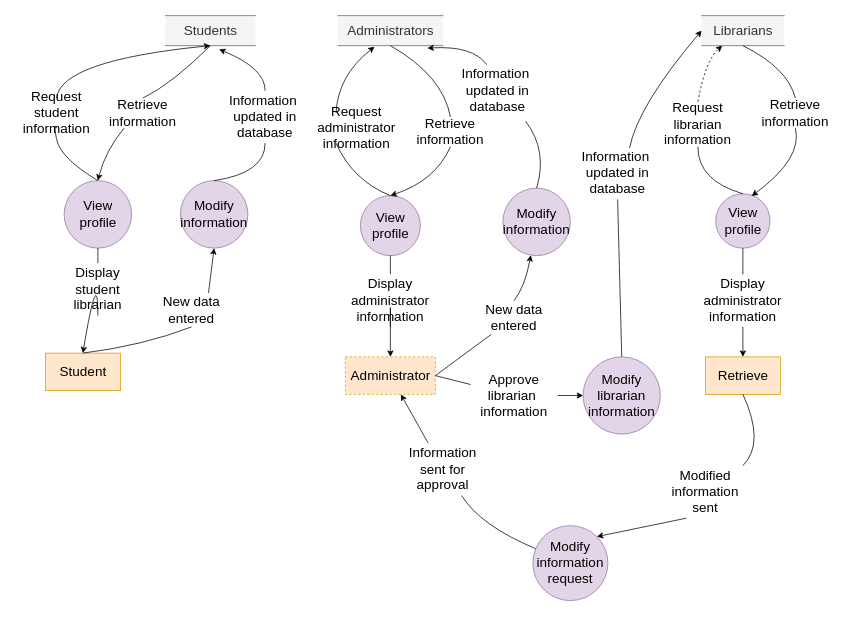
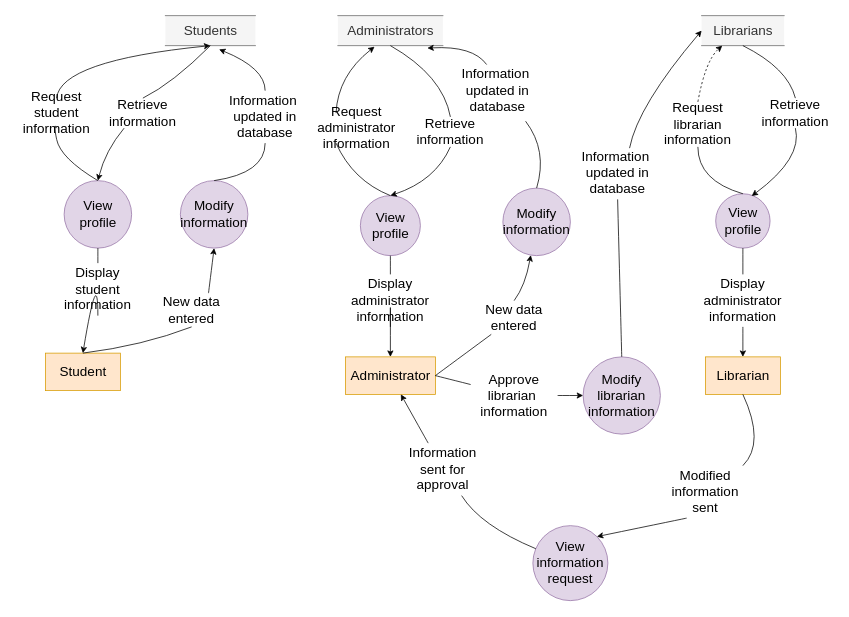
(98, 289) -> (98, 289)
(390, 375) -> (390, 375)
(743, 375) -> (743, 375)
(570, 563) -> (570, 563)
